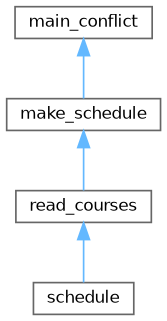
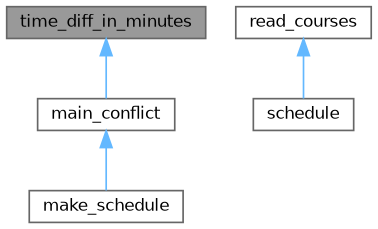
none -> (106, 23)
(84, 169) -> none
